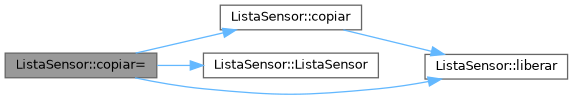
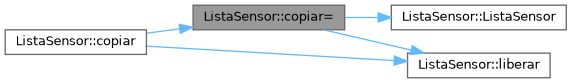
(180, 43) -> (163, 31)
